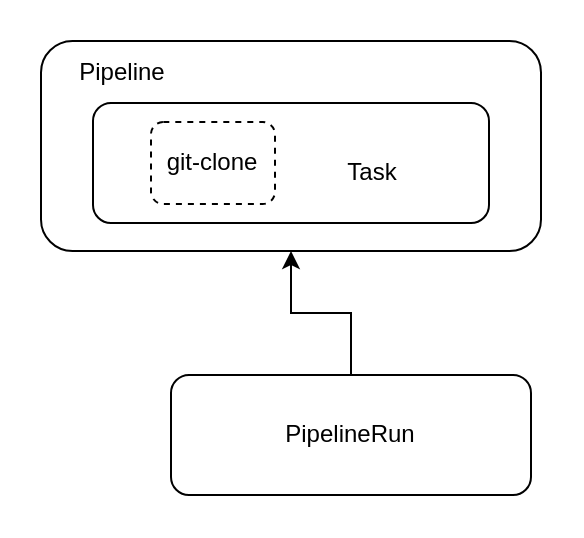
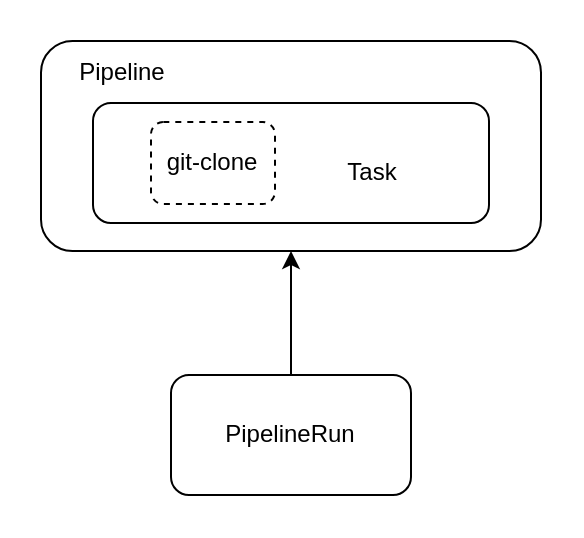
(351, 435) -> (291, 435)
